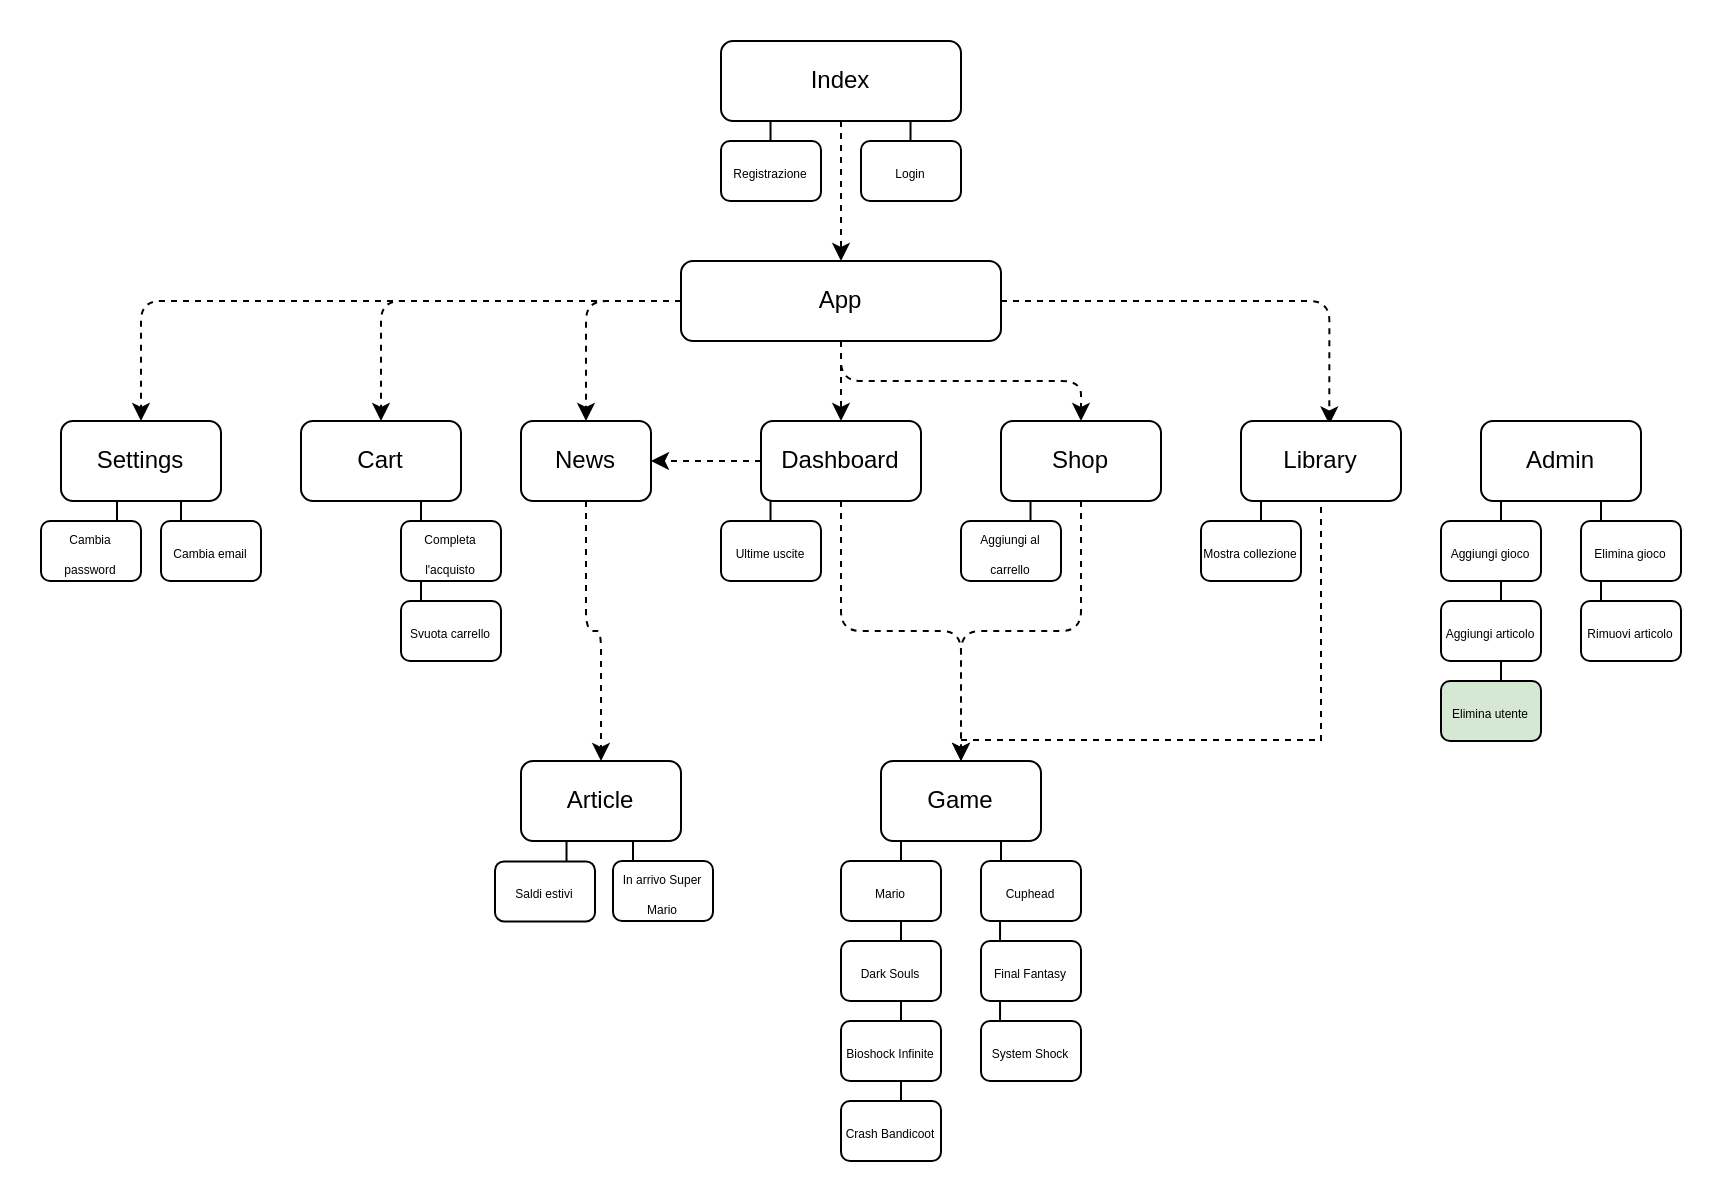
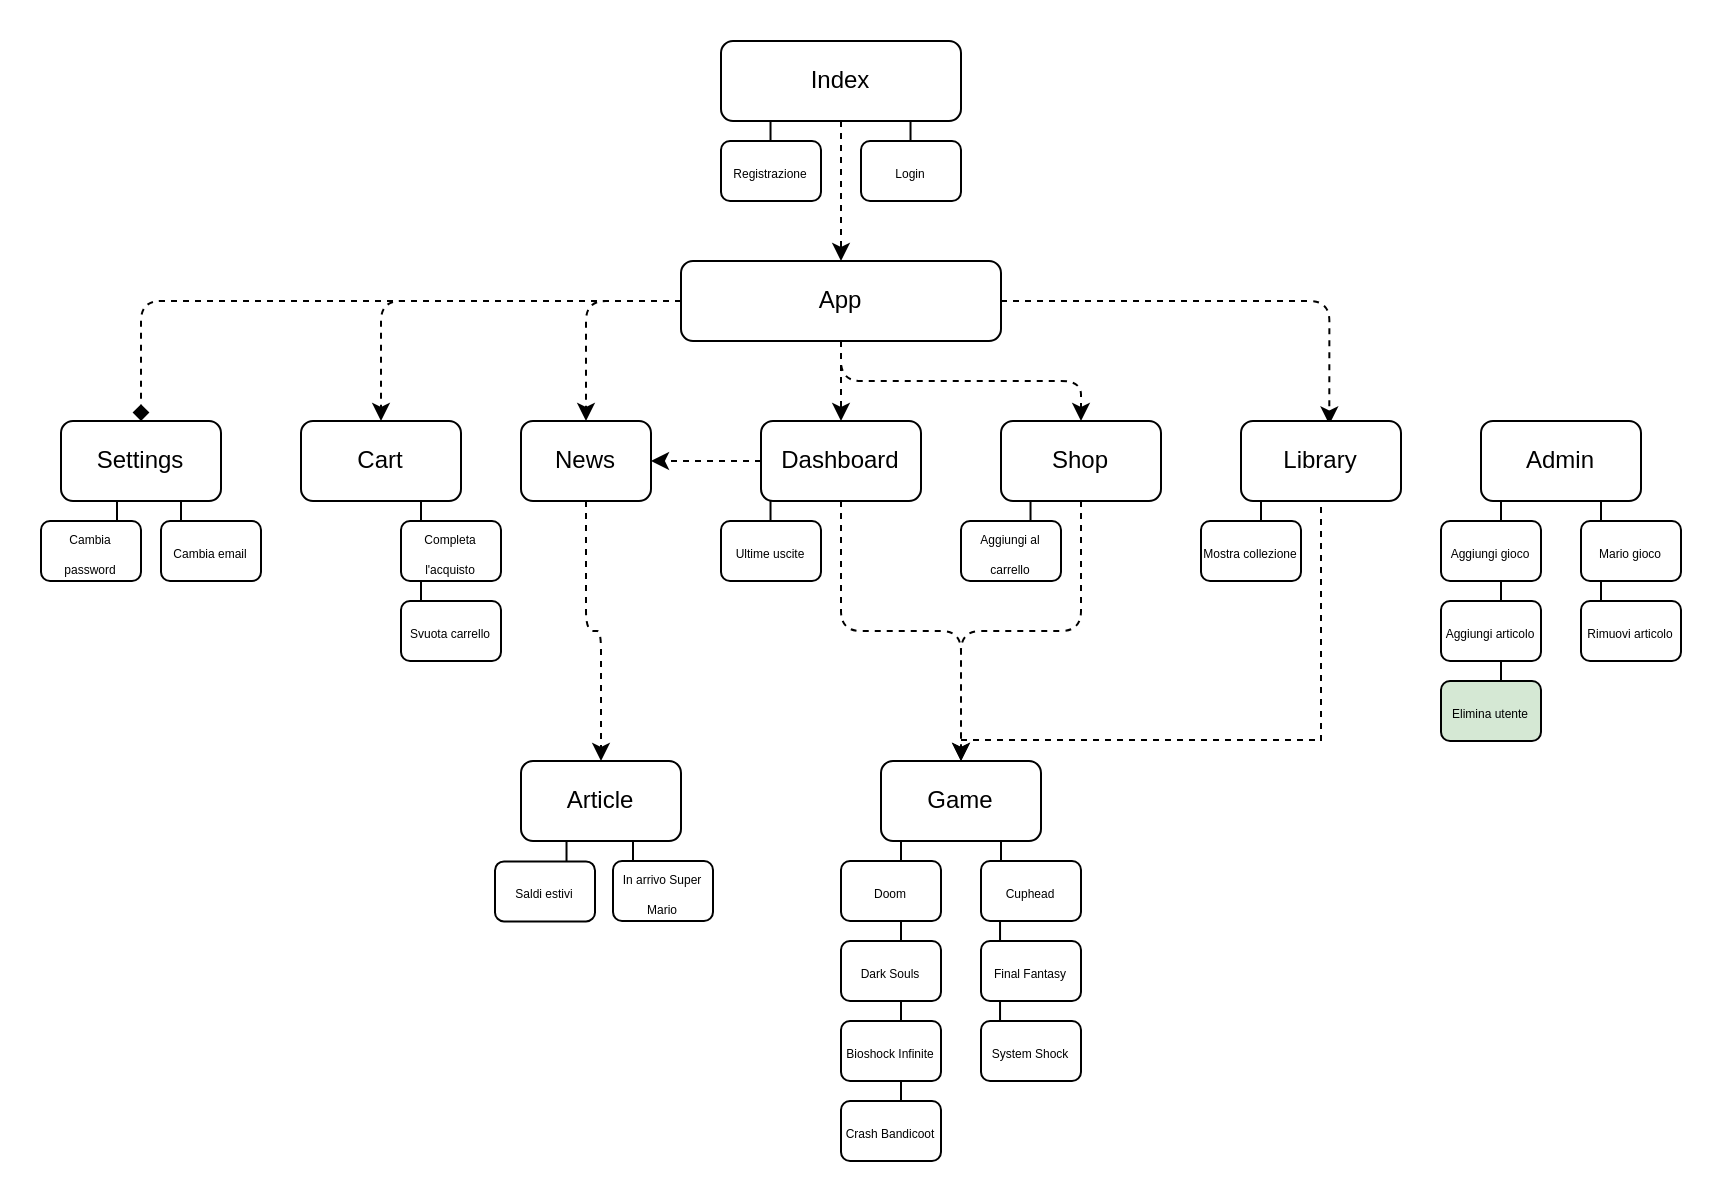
(141, 406) -> (141, 405)
(1631, 551) -> (1631, 551)
(891, 891) -> (891, 891)
